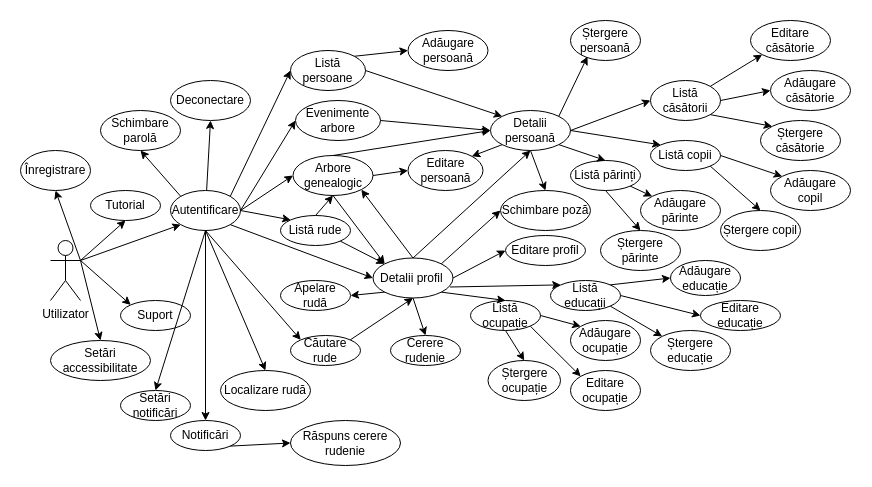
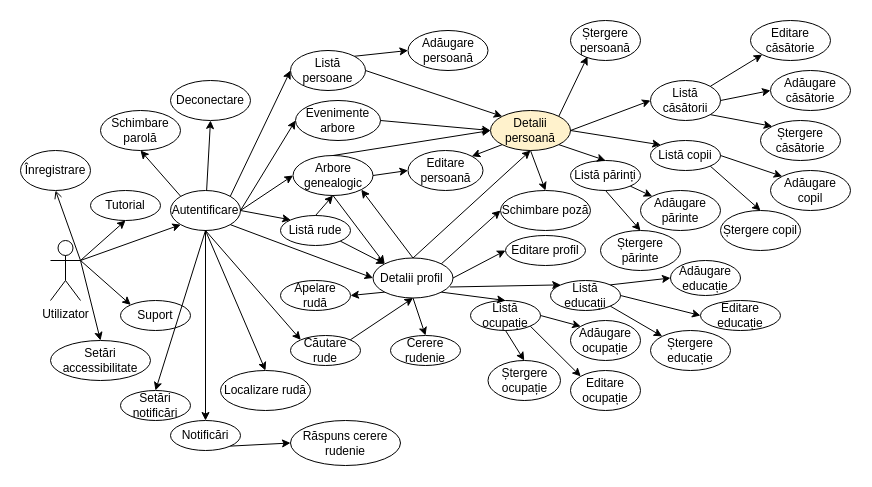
(531, 131) -> (531, 131)
(58, 197) -> (57, 195)
